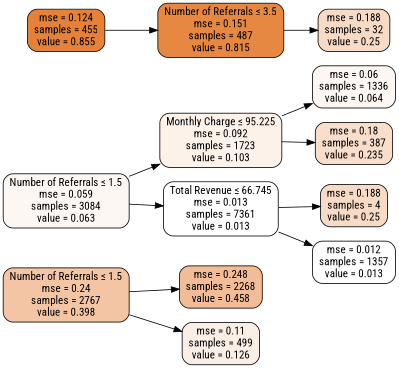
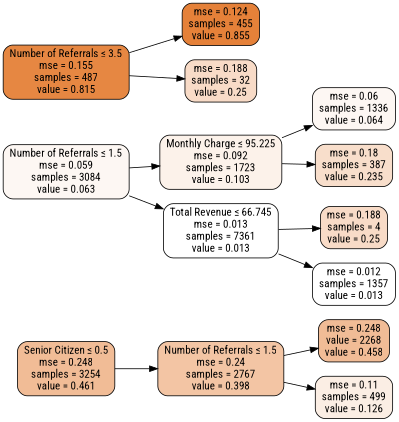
(221, 24) -> (66, 66)
(127, 30) -> (152, 46)
(221, 287) -> (354, 340)
none -> (66, 369)
